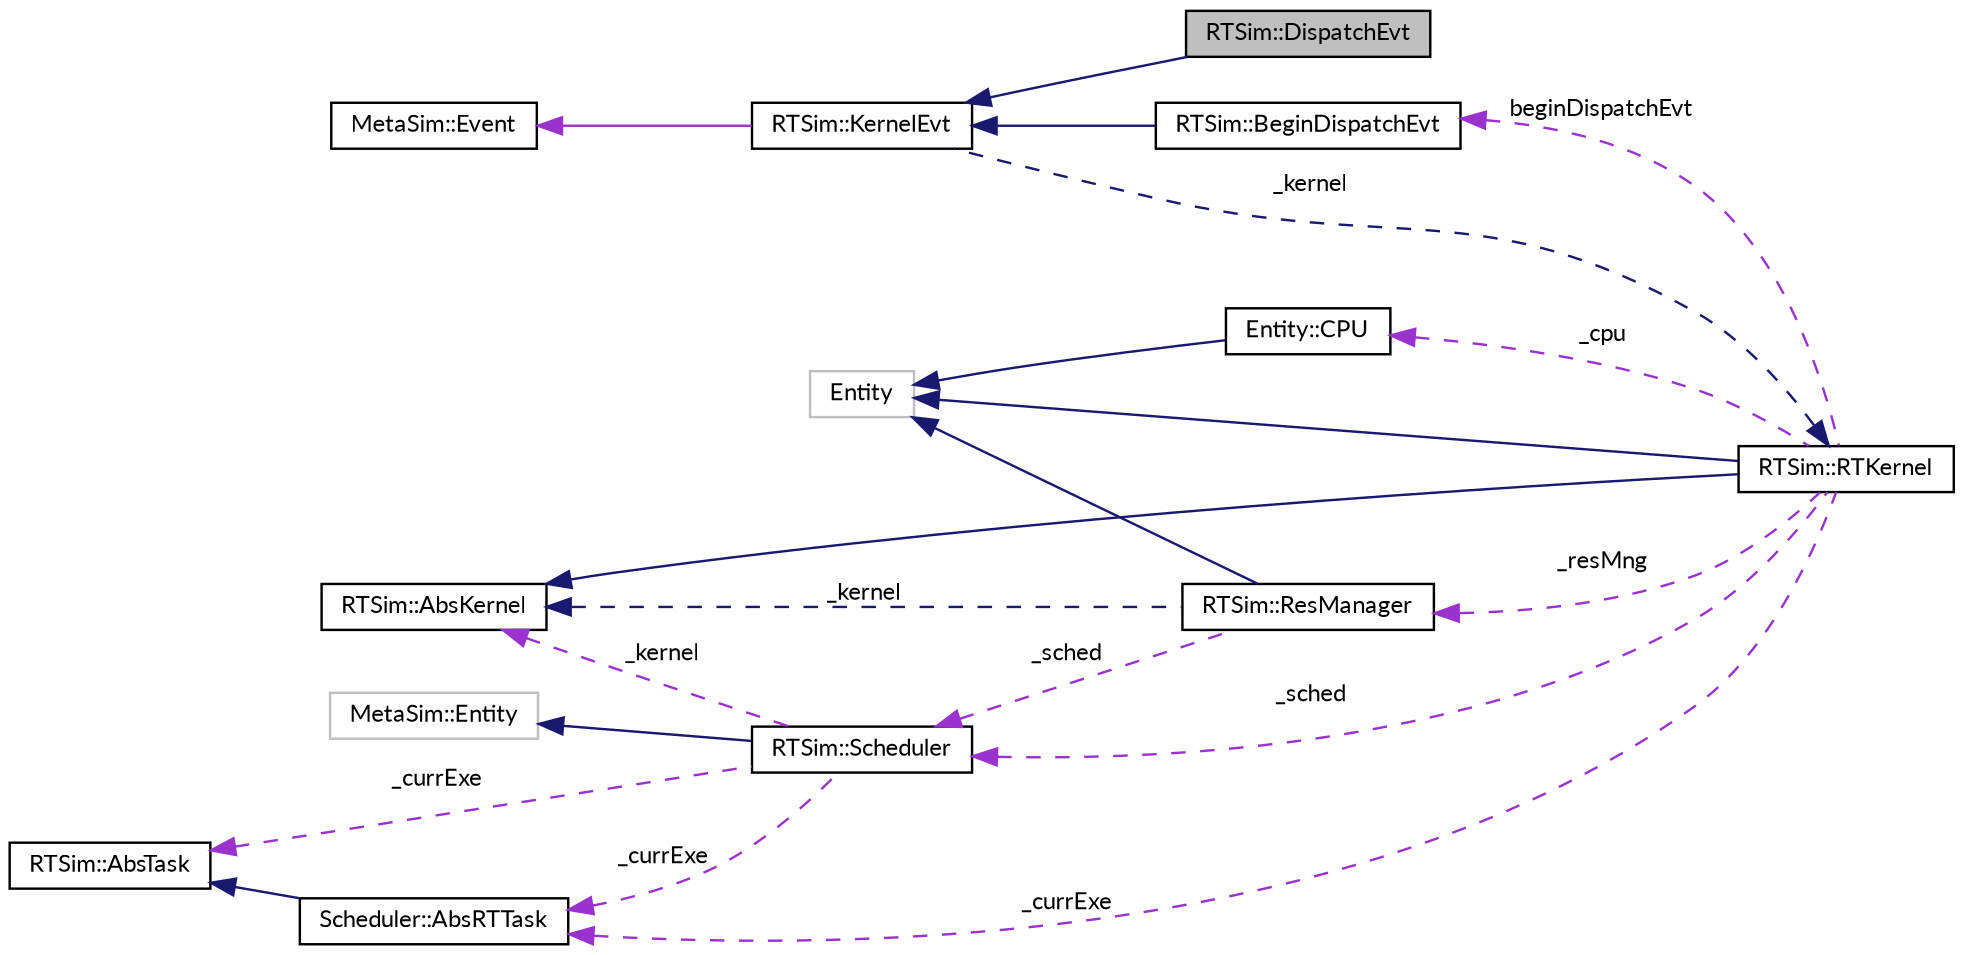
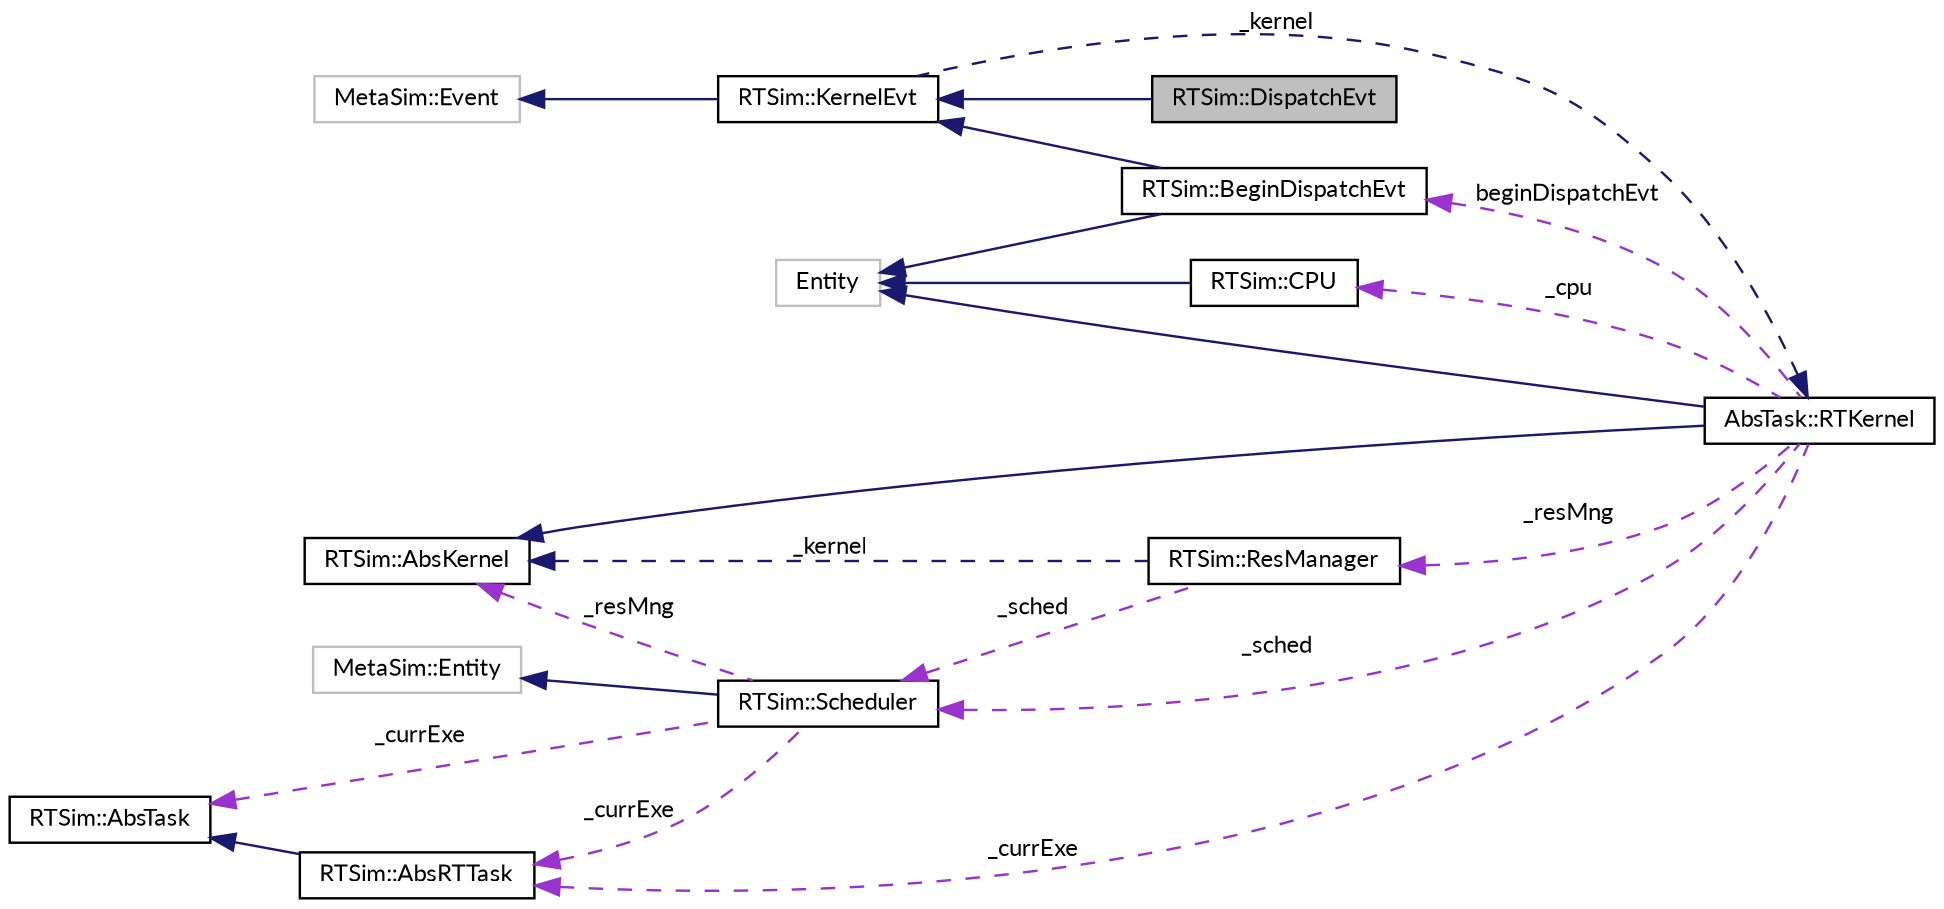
(434, 126) -> (417, 99)
(657, 126) -> (631, 99)
(1308, 331) -> (1274, 283)
(1846, 469) -> (1820, 421)
(1088, 502) -> (1033, 241)
(660, 654) -> (626, 608)
(434, 921) -> (417, 875)
